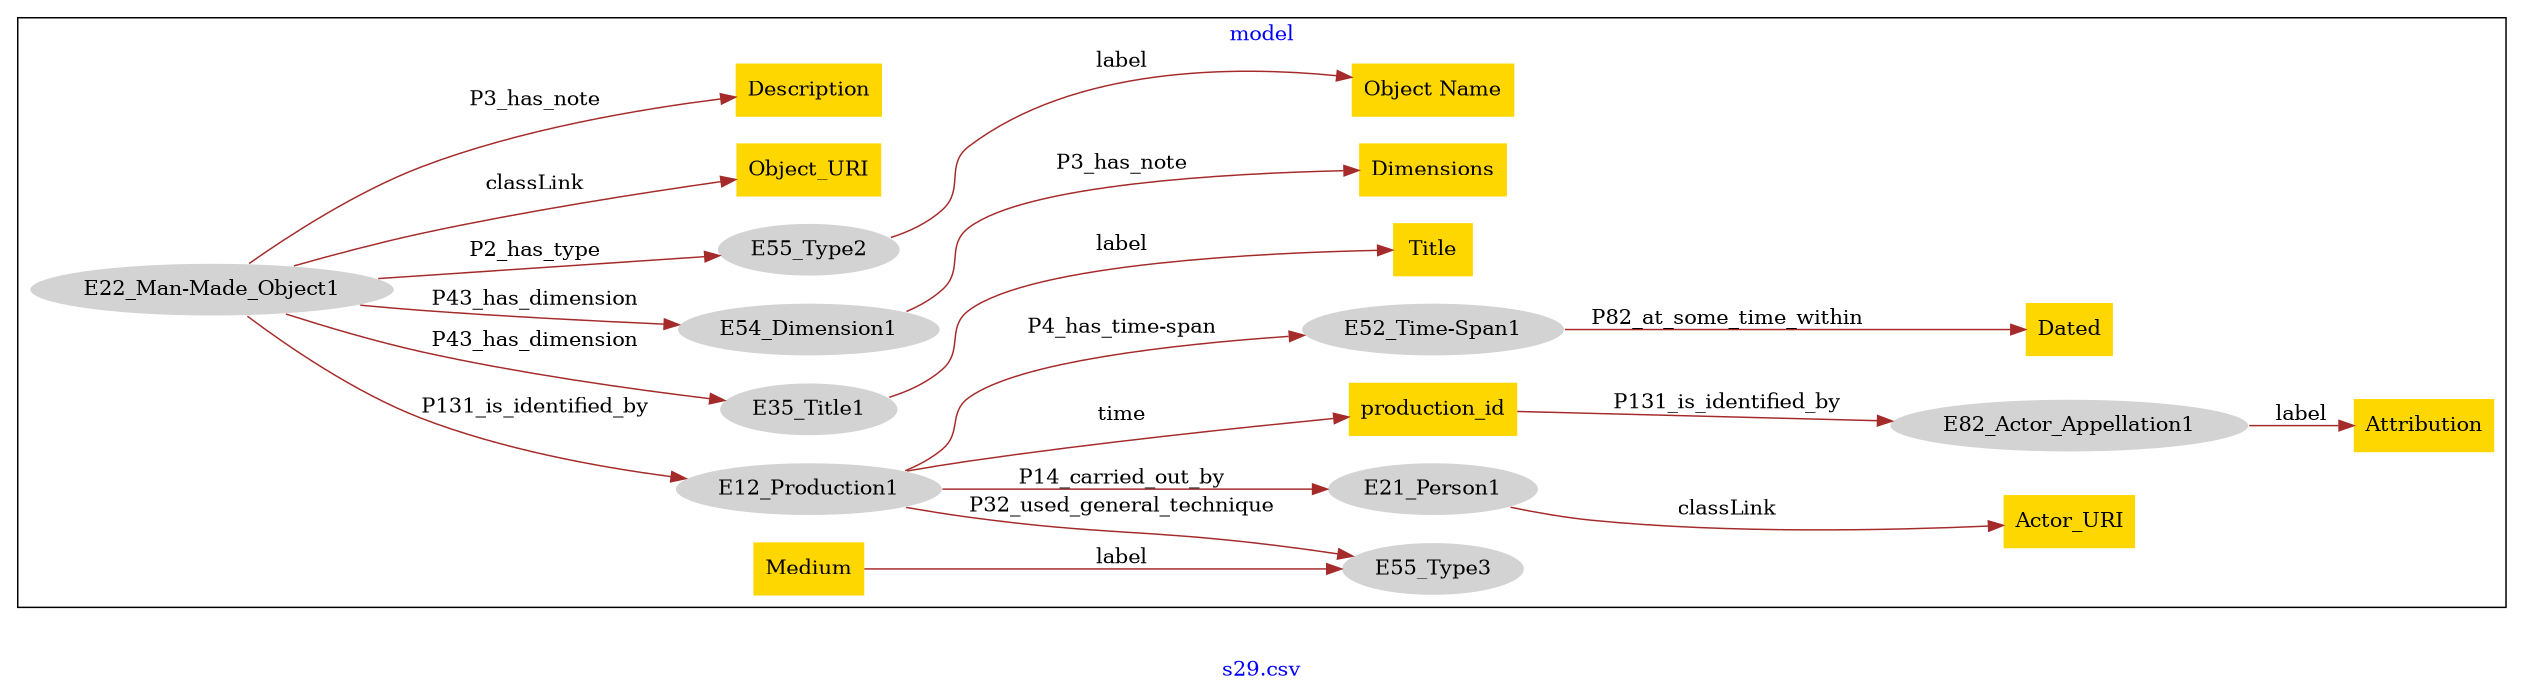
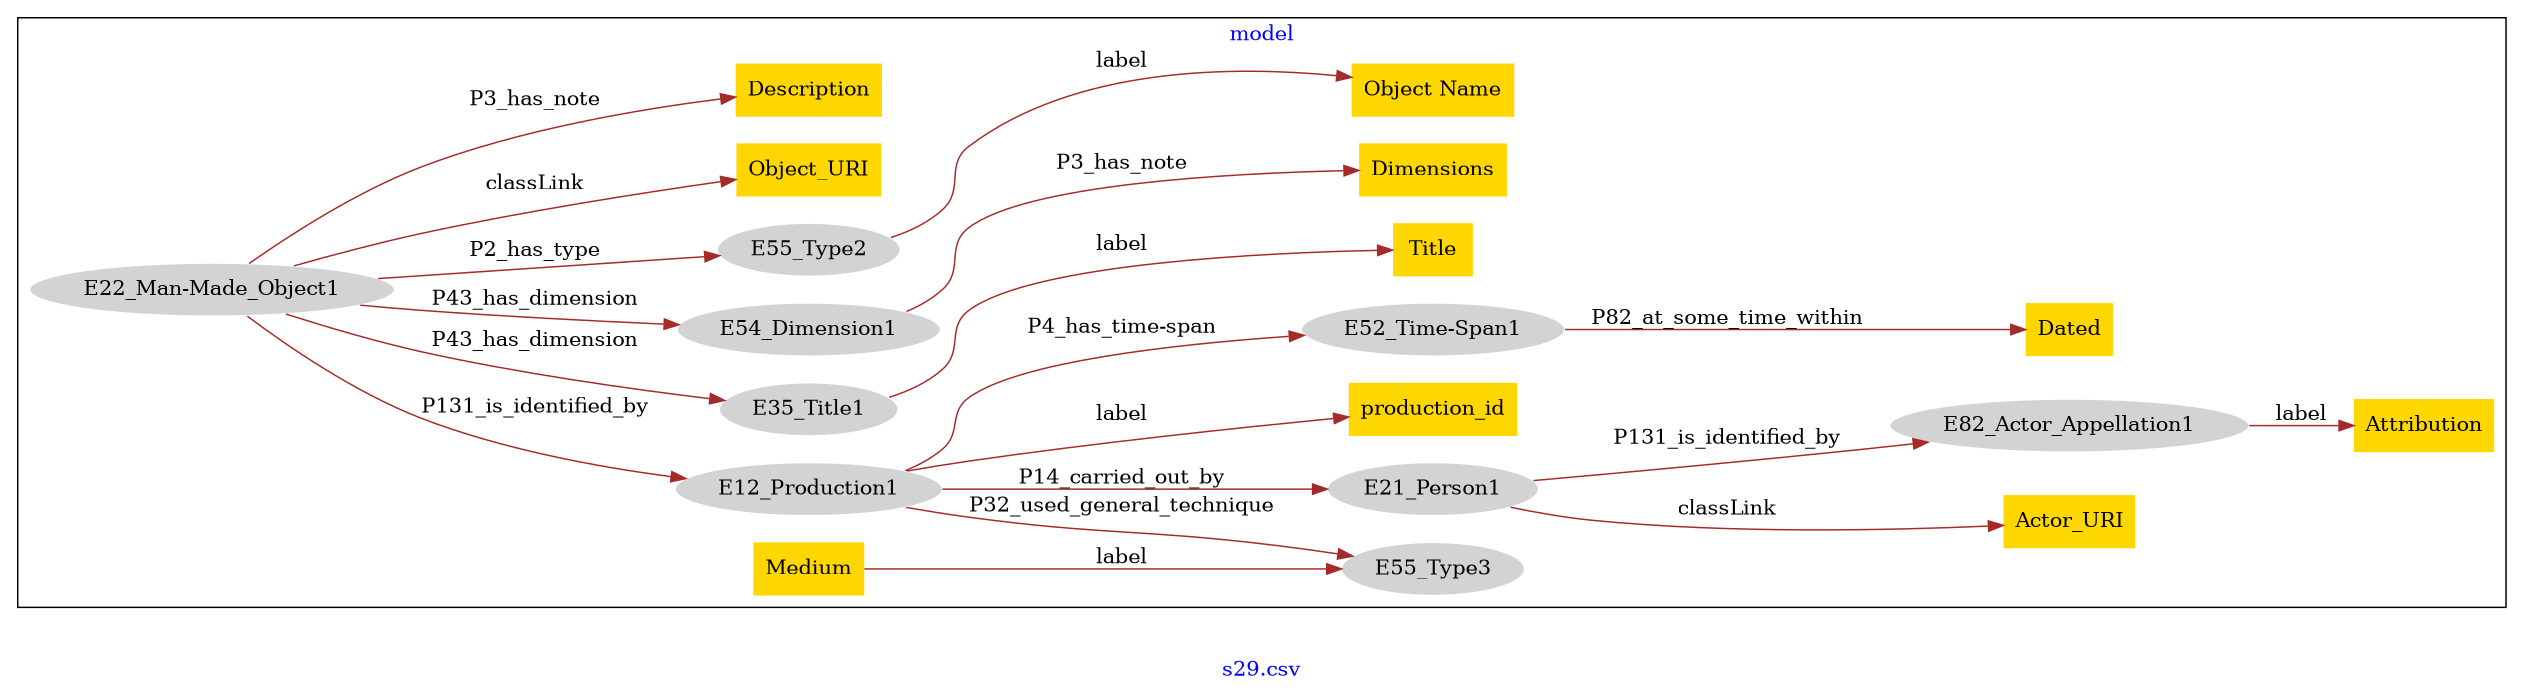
(1122, 415) -> (1122, 415)
(1697, 416) -> (1723, 463)
